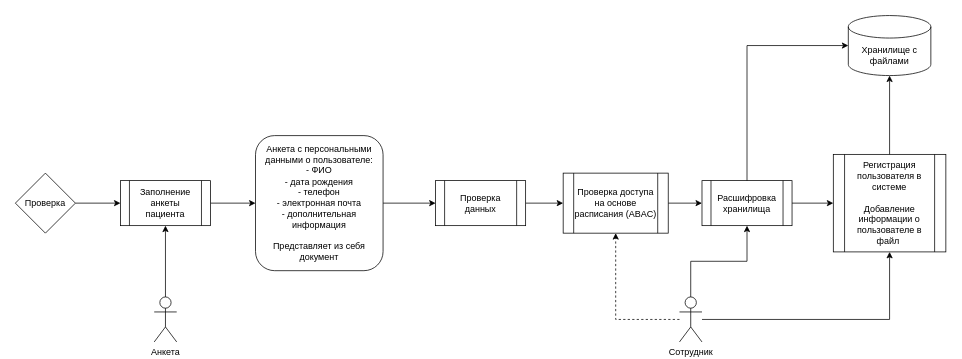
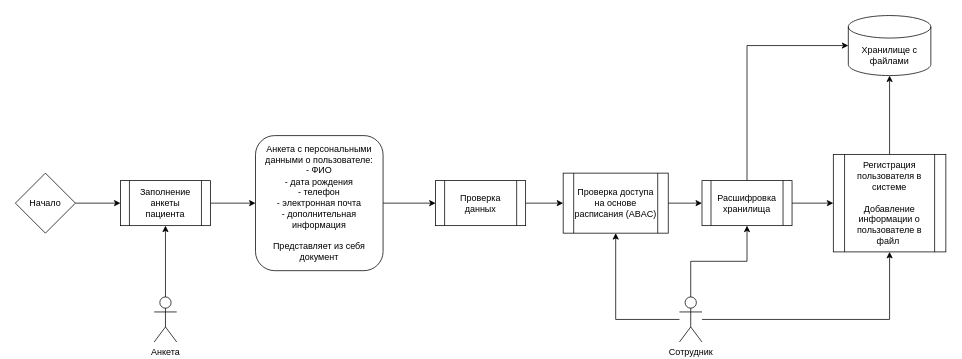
(45, 203) -> (45, 203)
(615, 310) -> (615, 310)
